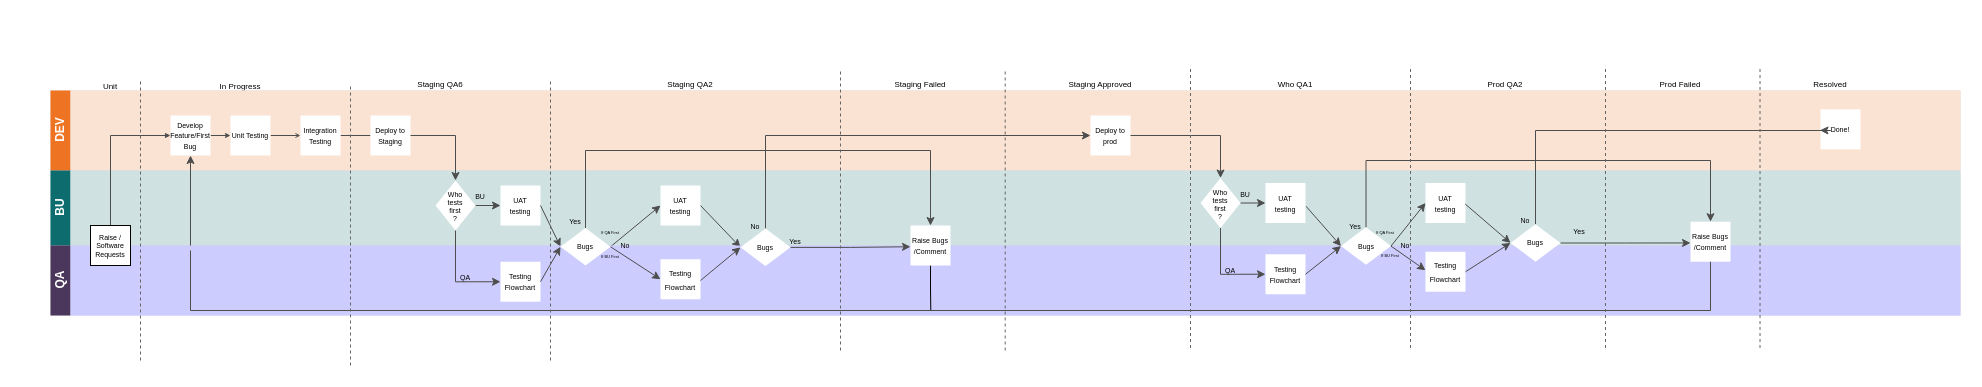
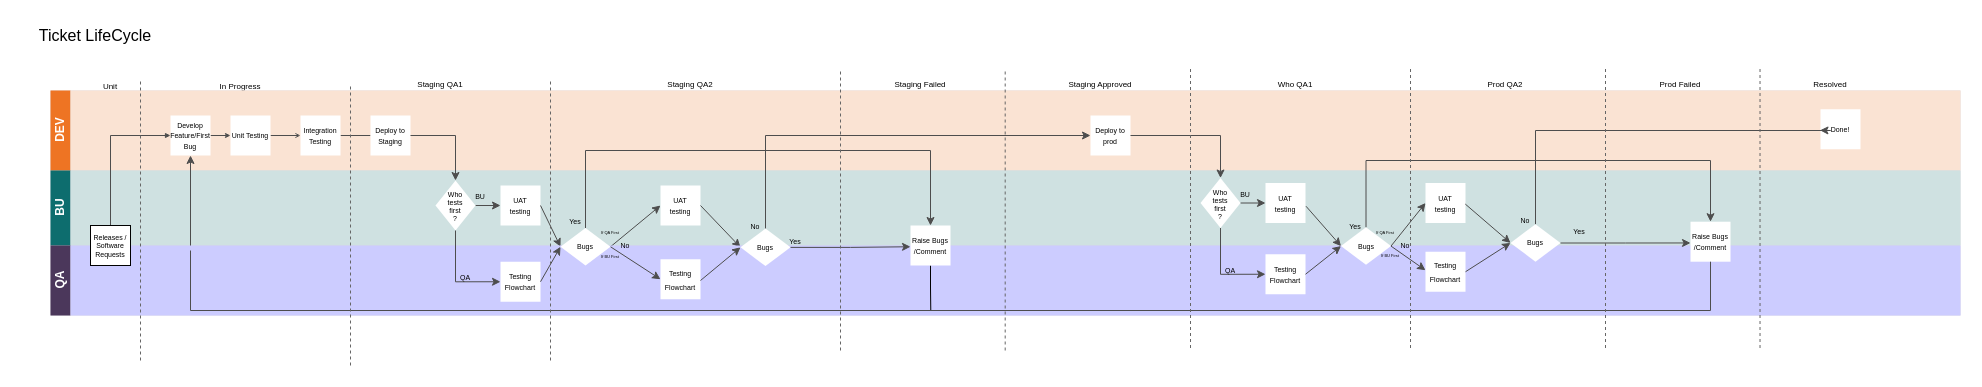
none -> (96, 36)
(441, 84) -> (441, 84)
(111, 246) -> (111, 246)
